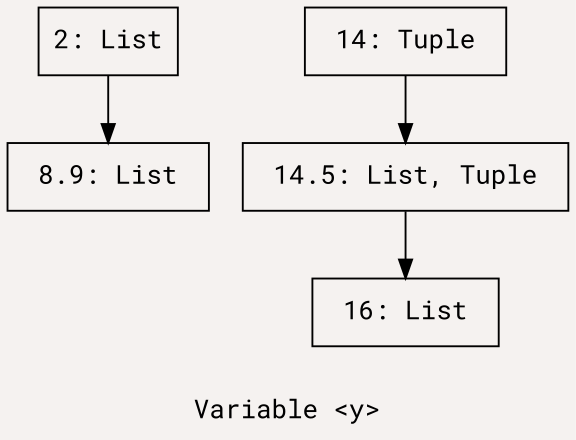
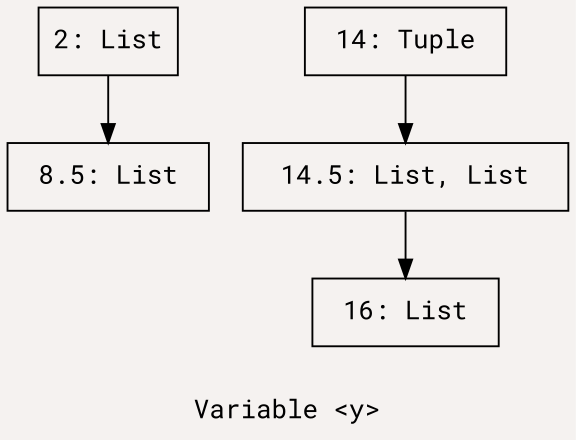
(108, 177) -> (108, 177)
(406, 177) -> (406, 177)
